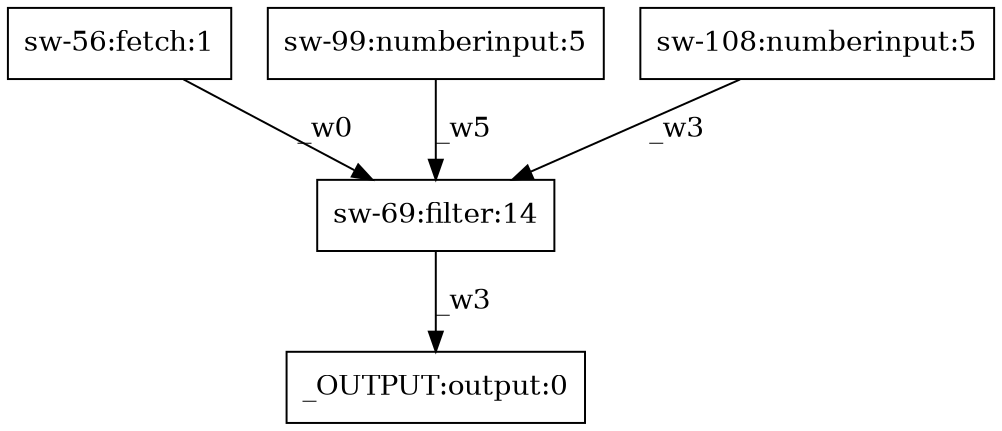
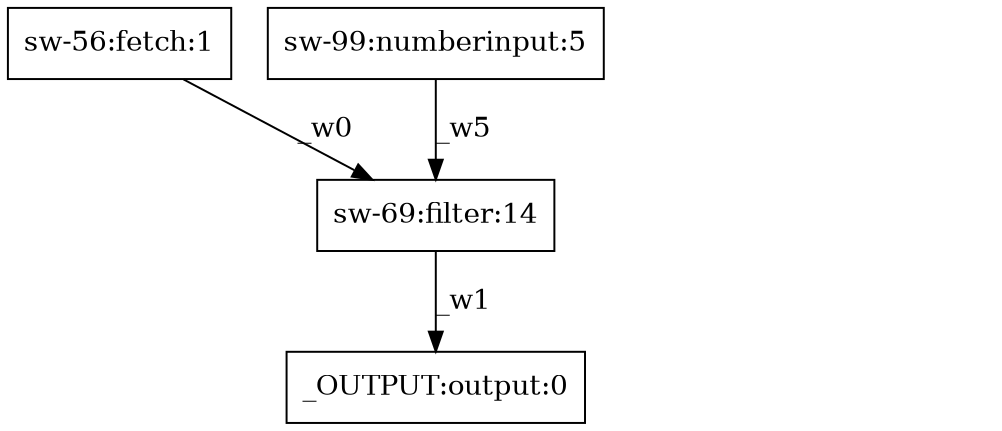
(817, 43) -> none
(463, 301) -> (463, 301)
